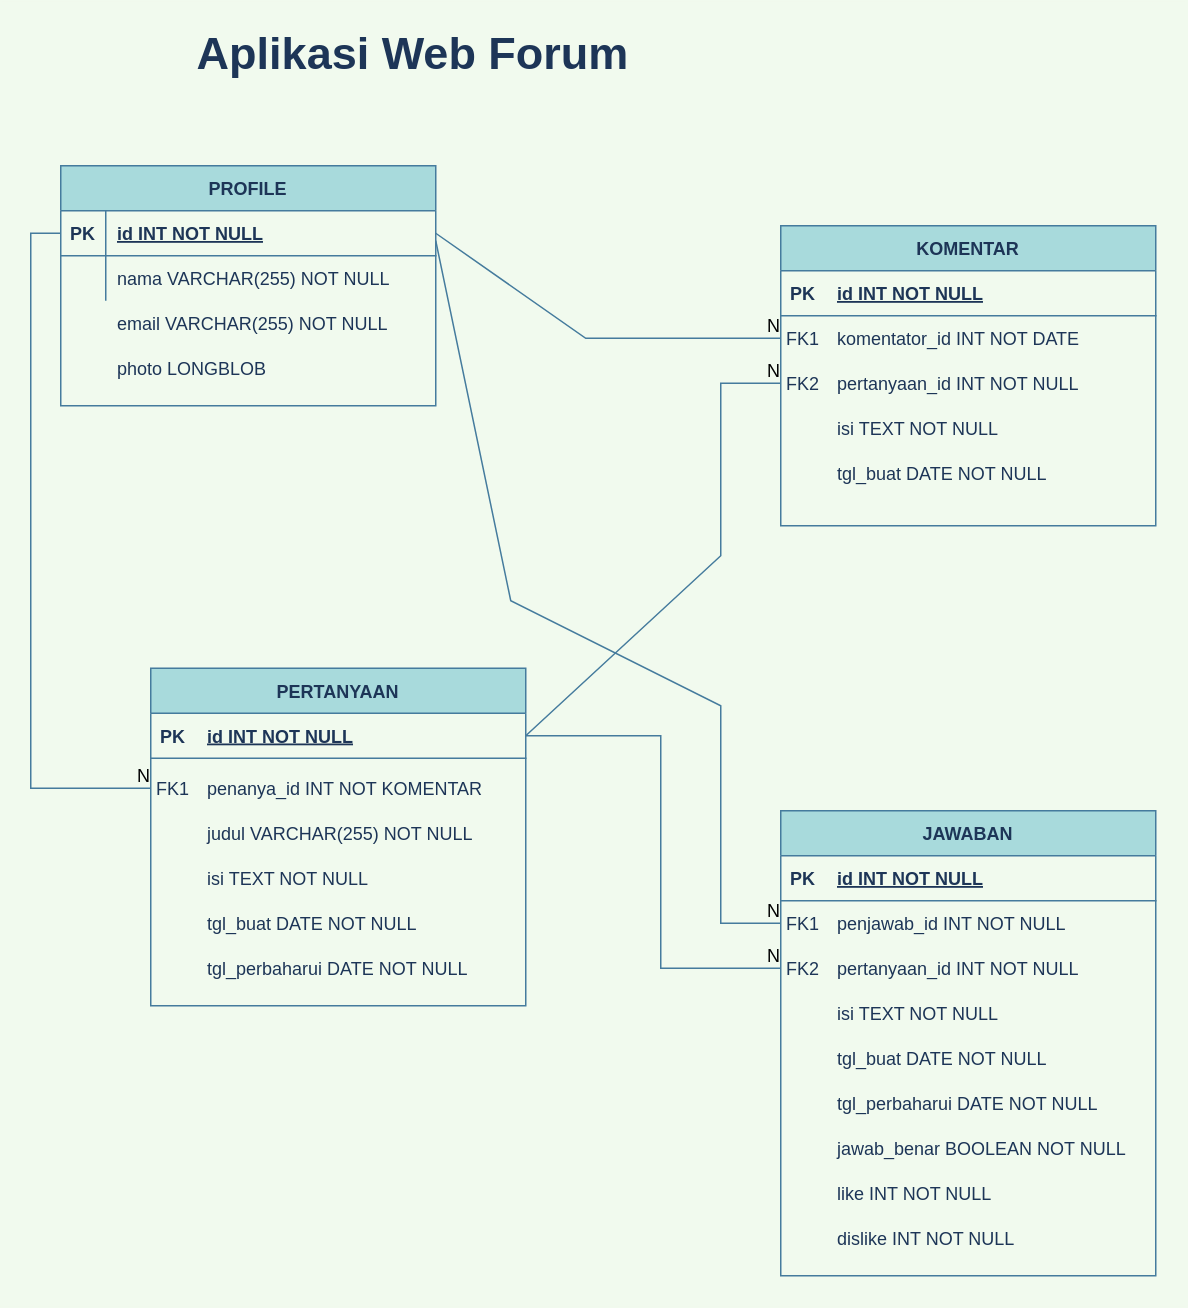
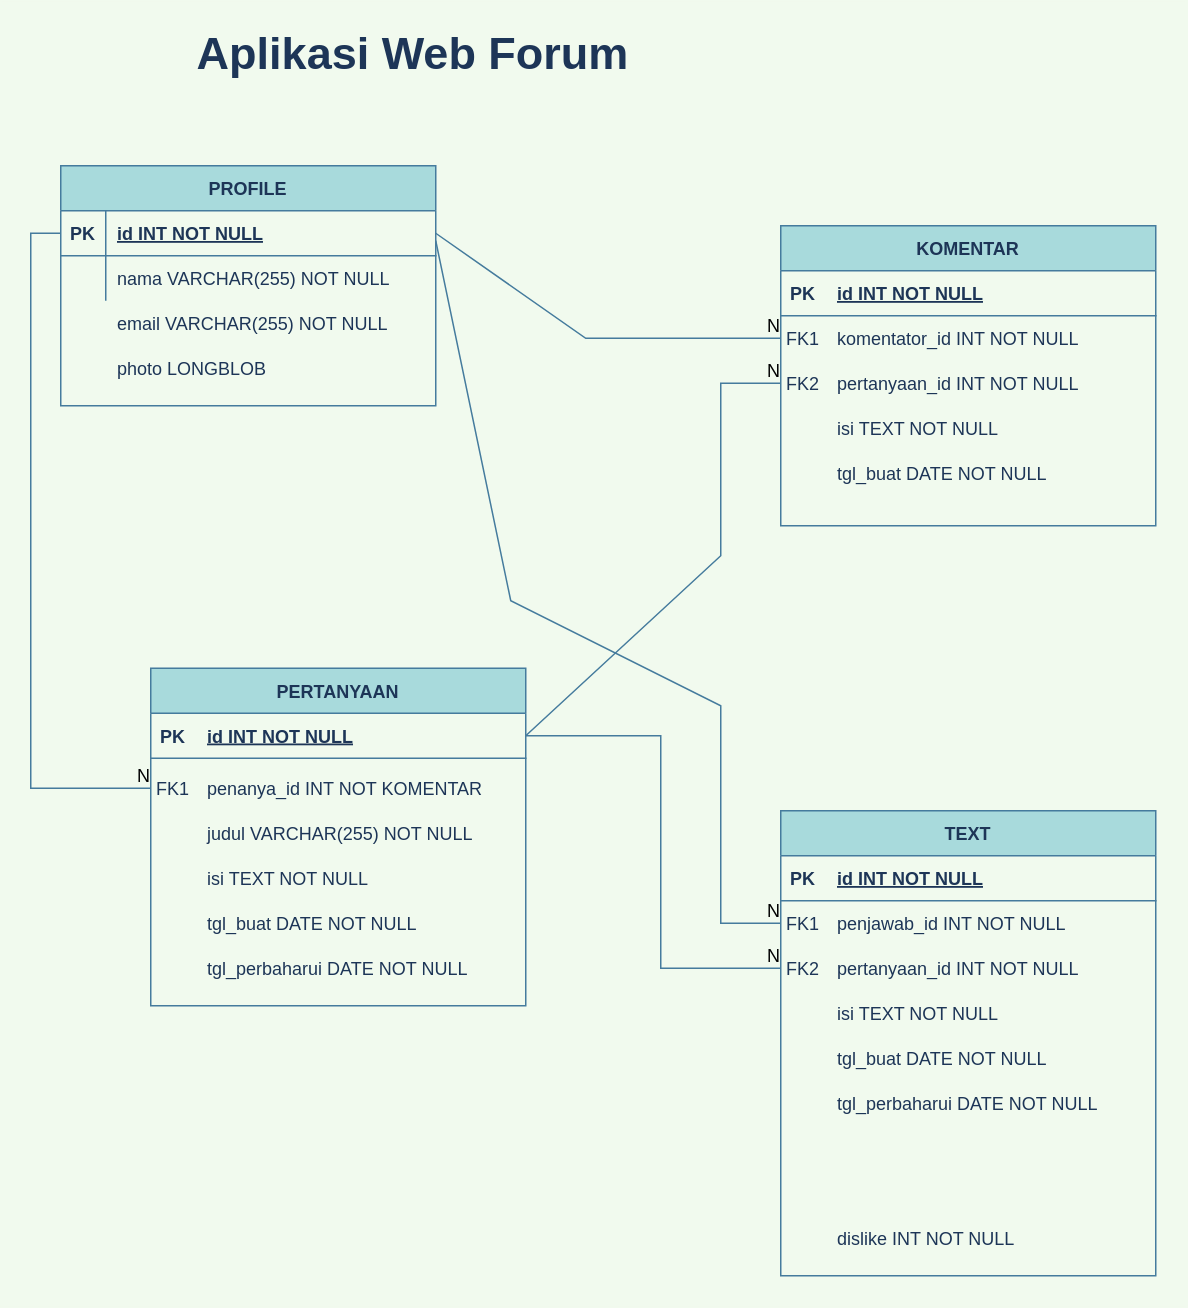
(959, 339) -> (959, 339)
(968, 834) -> (968, 834)
(991, 1148) -> none
(991, 1193) -> none
